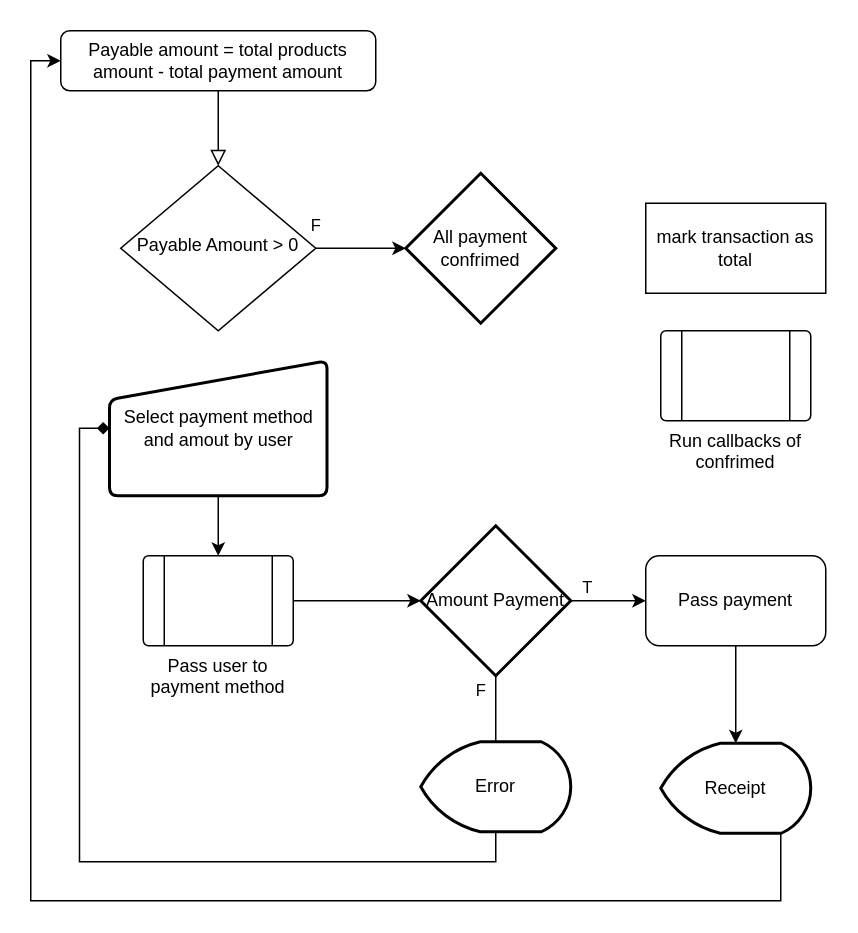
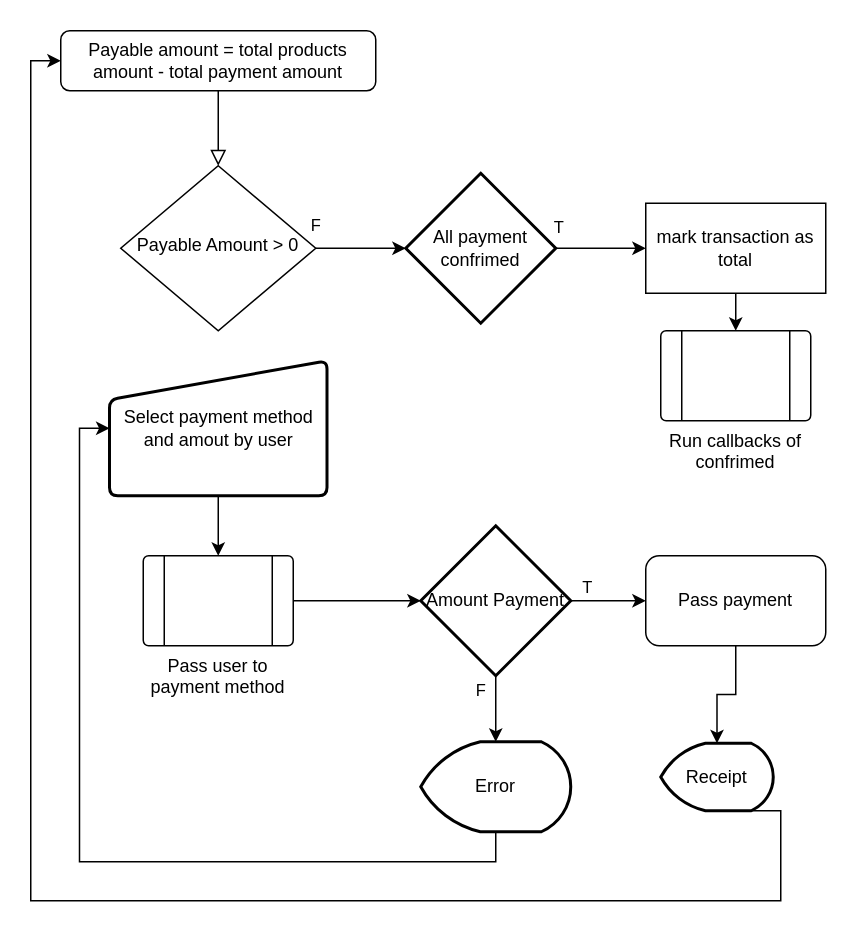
none -> (596, 248)
none -> (736, 307)
(97, 428) -> (98, 428)
(496, 734) -> (496, 730)
(736, 788) -> (717, 777)
